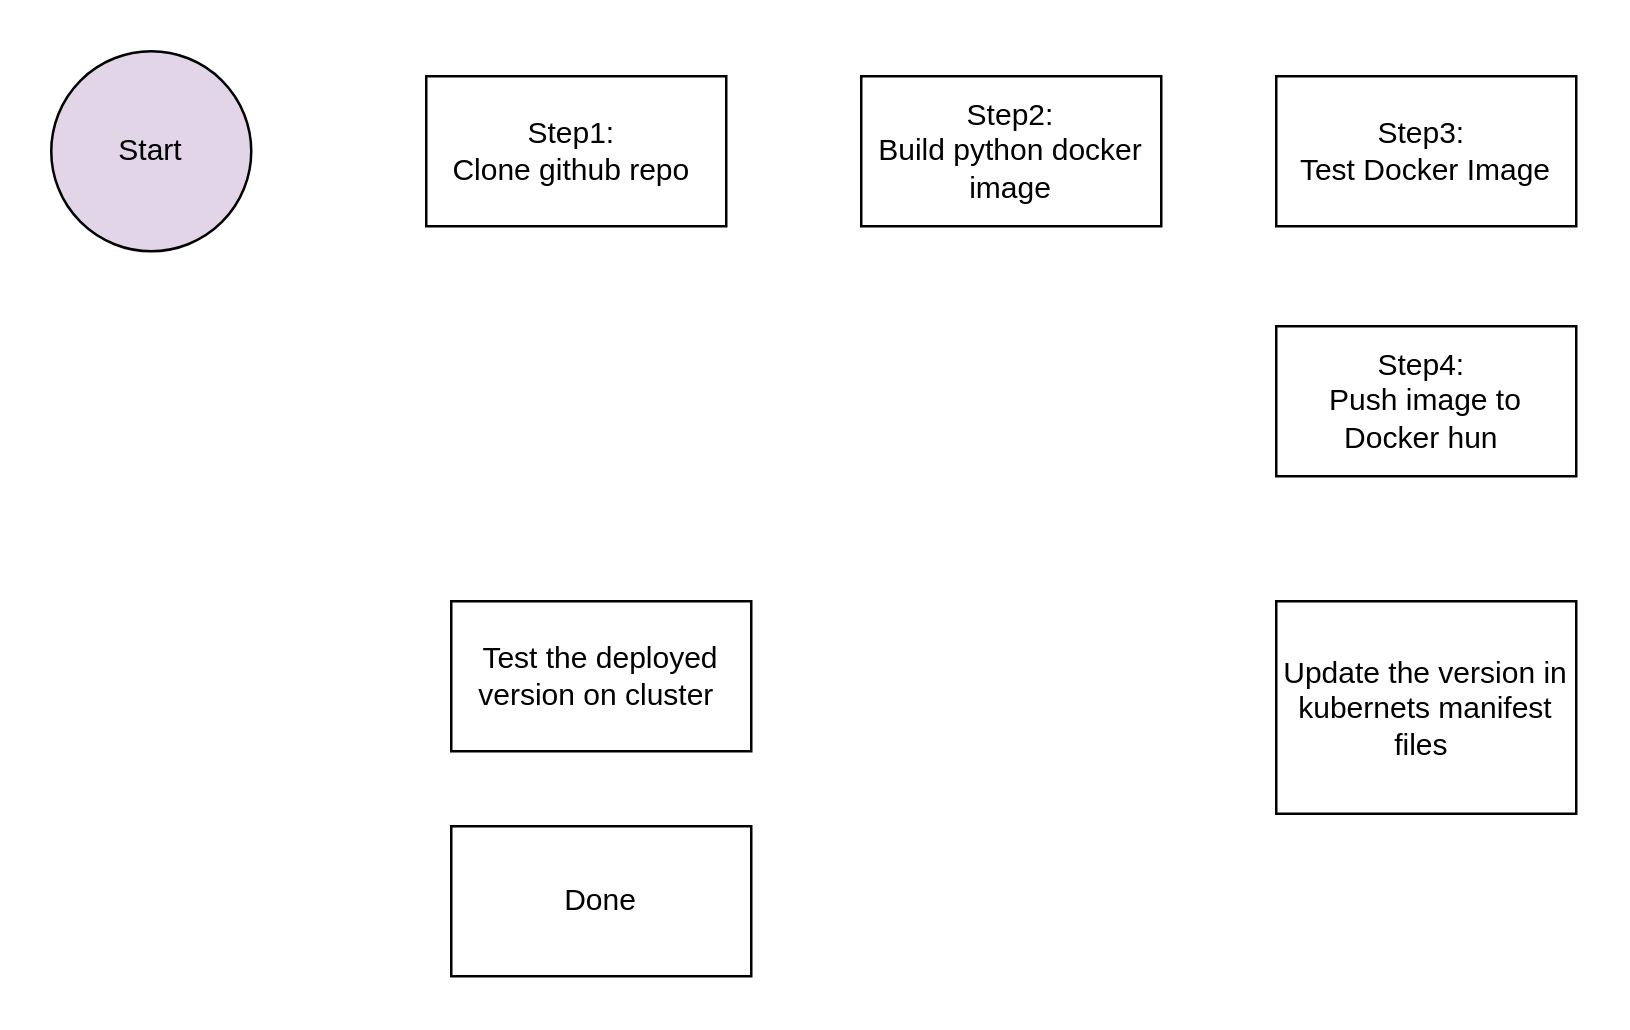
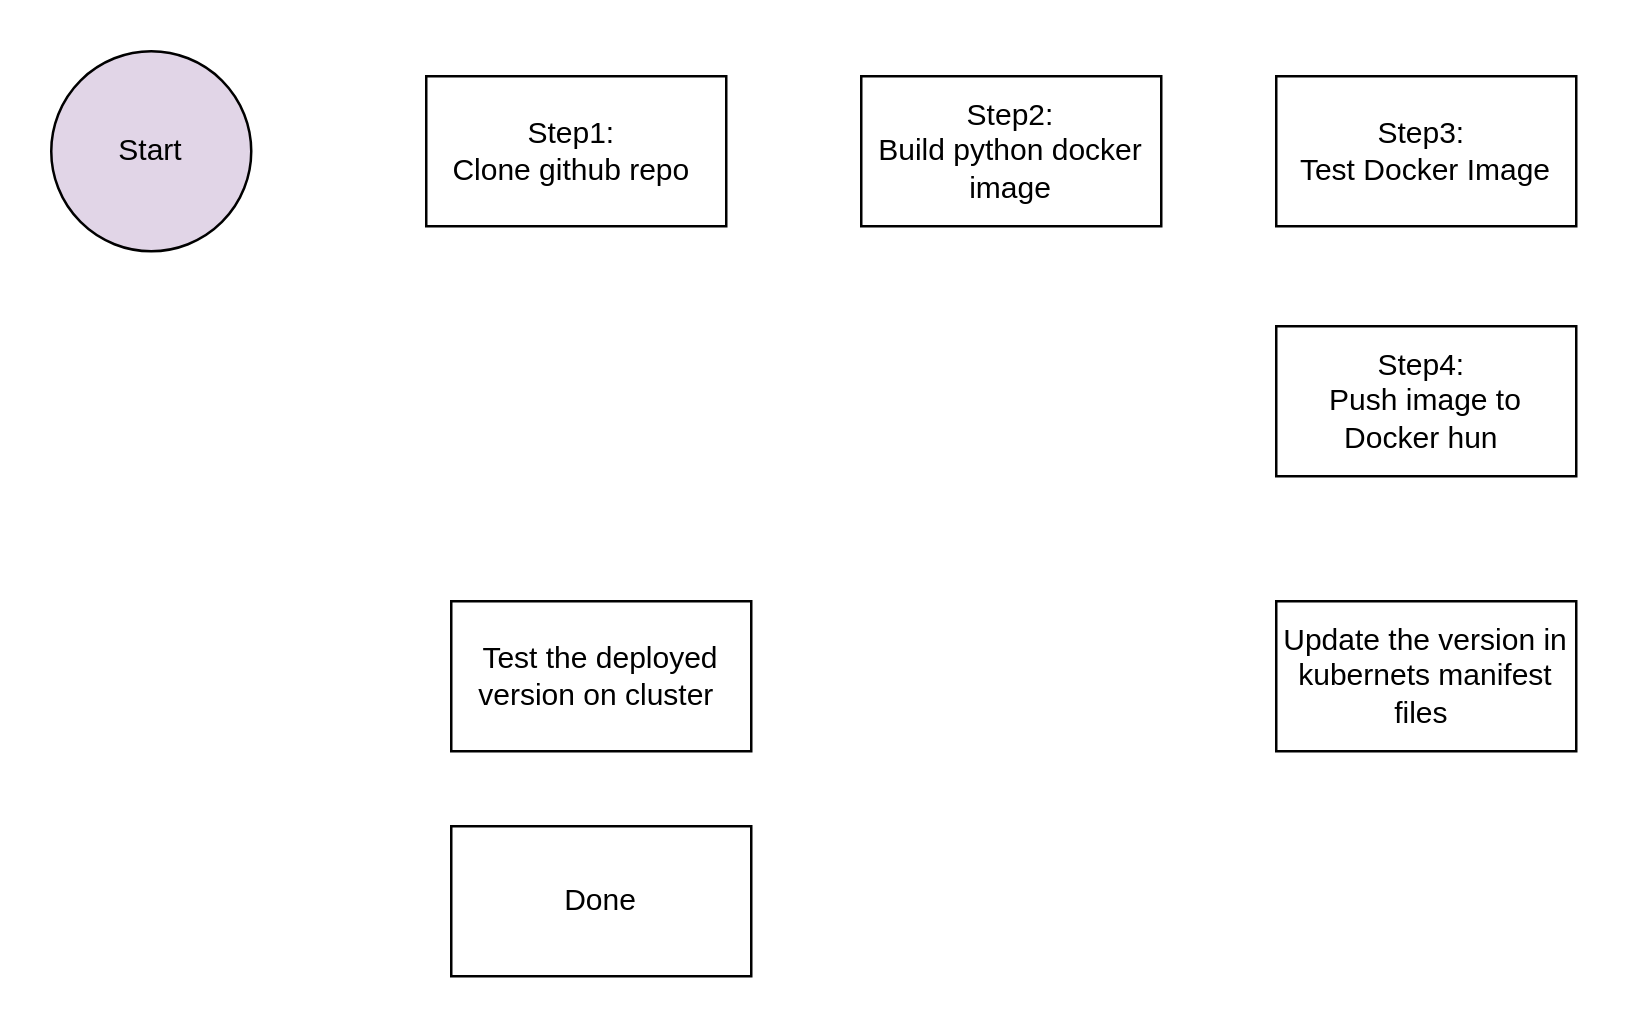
(1426, 708) -> (1426, 676)
